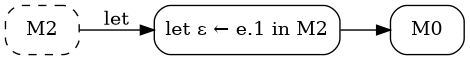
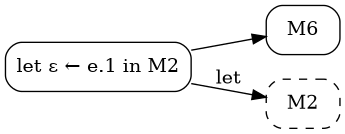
(110, 30) -> (222, 89)
(427, 30) -> (303, 30)
